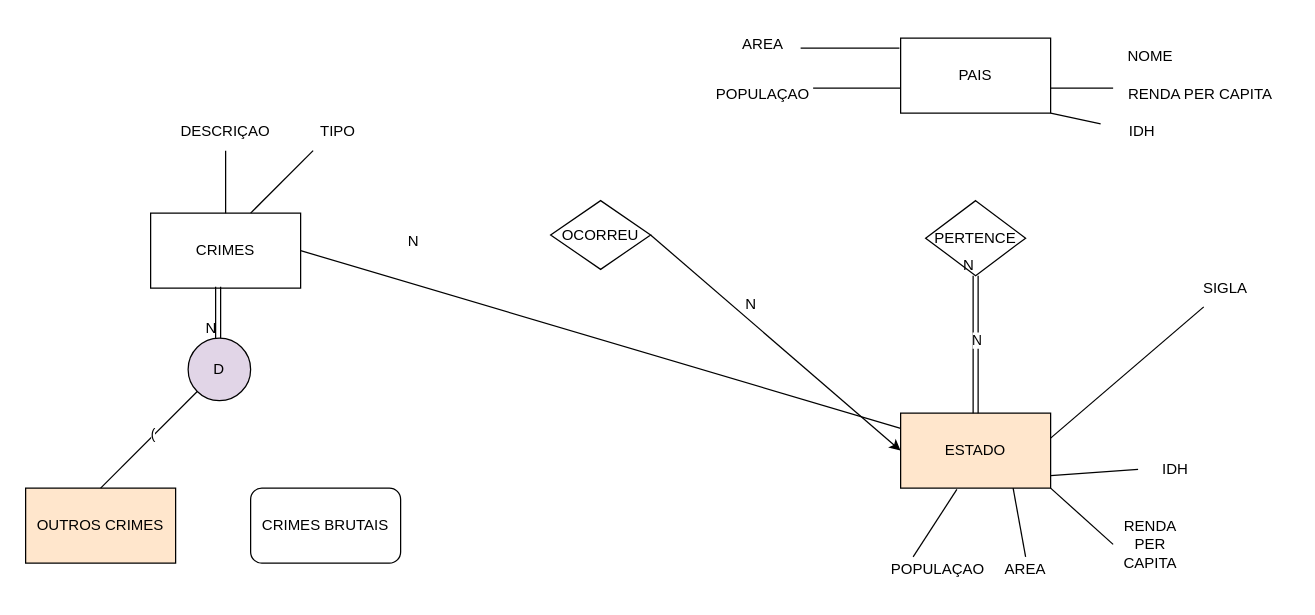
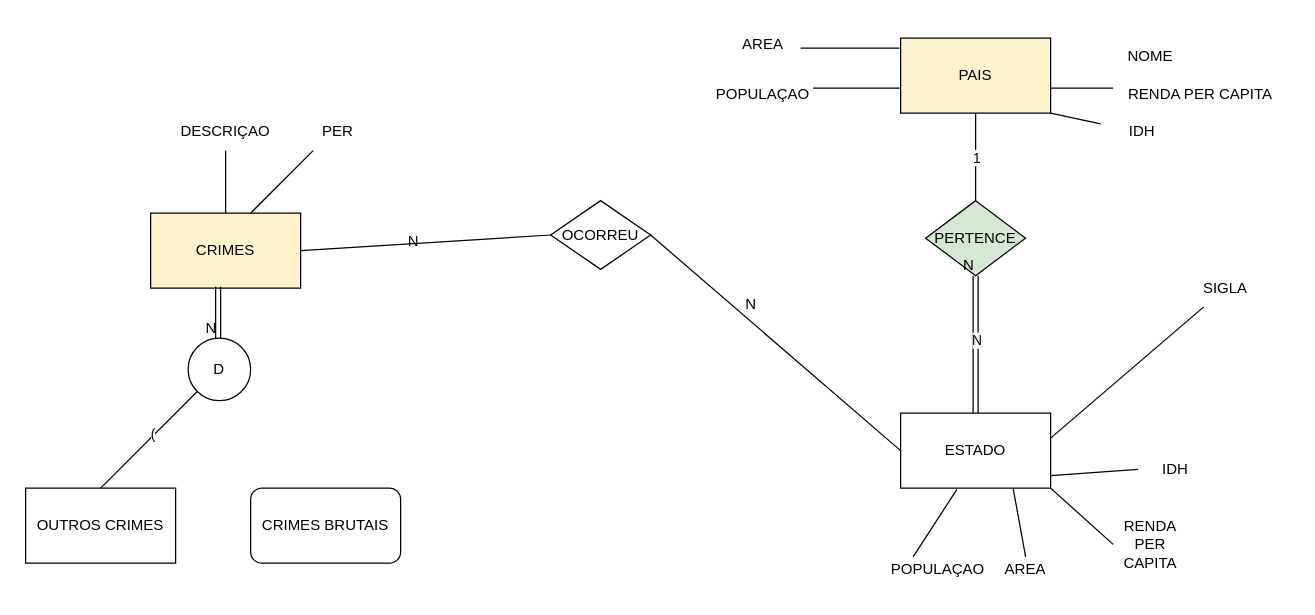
(976, 76) -> (976, 76)
(338, 132) -> (338, 132)
none -> (976, 156)
(976, 238) -> (976, 238)
(226, 251) -> (226, 251)
(577, 333) -> (426, 243)
(219, 369) -> (219, 369)
(893, 444) -> (895, 446)
(976, 451) -> (976, 451)
(101, 526) -> (101, 526)
